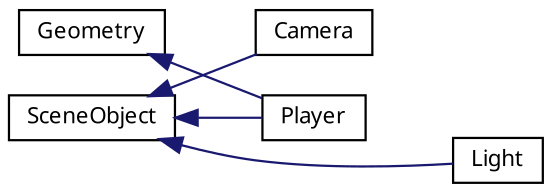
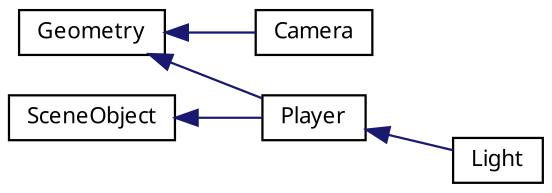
(222, 68) -> (222, 33)
(316, 165) -> (420, 143)
